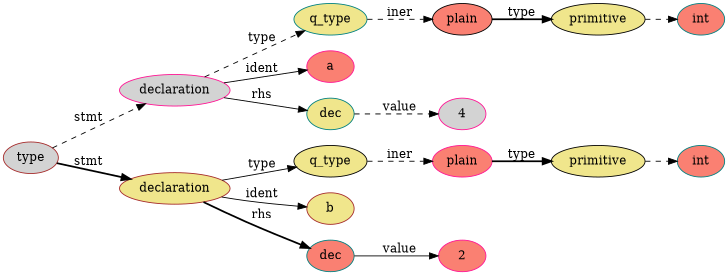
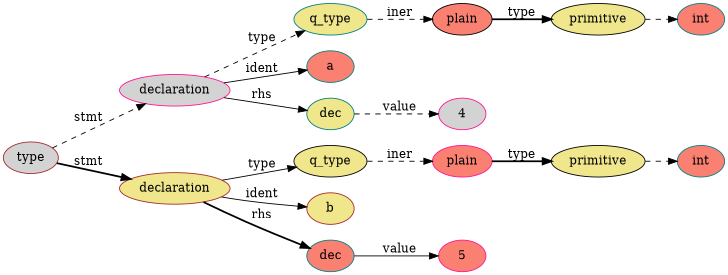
(330, 67) -> (330, 67)
(462, 256) -> (462, 256)
